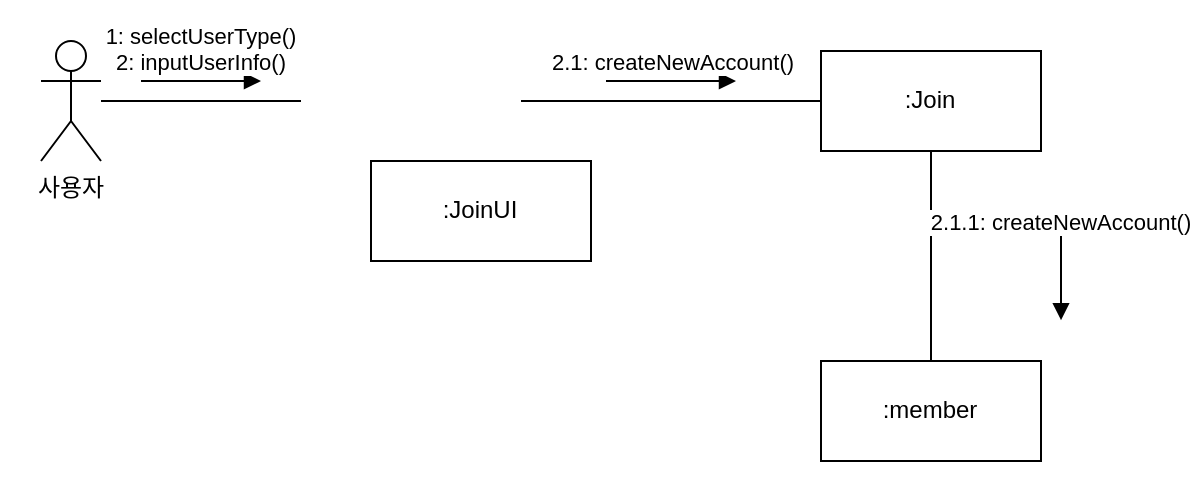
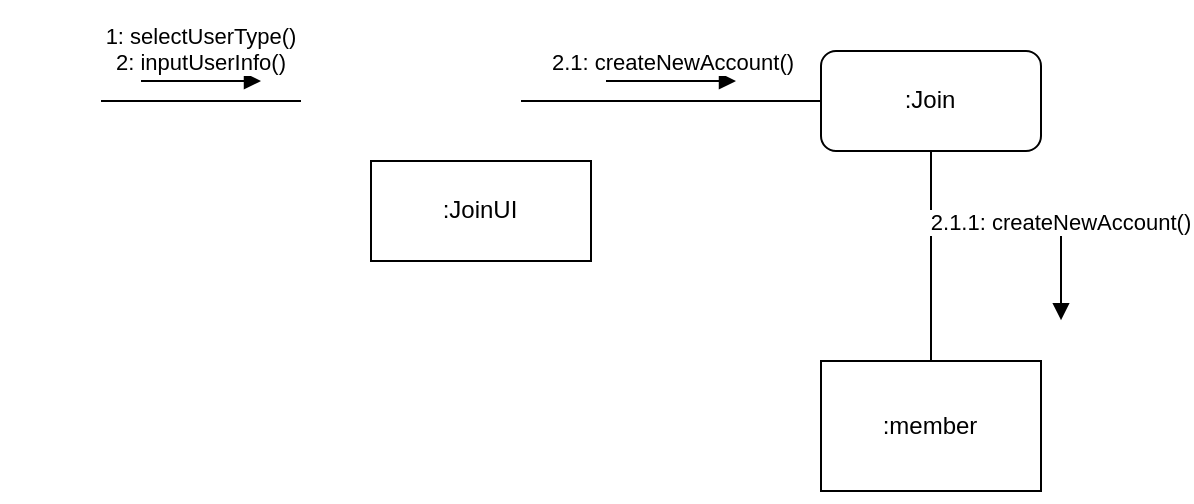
(71, 101) -> none
(931, 101) -> (931, 101)
(931, 411) -> (931, 426)
